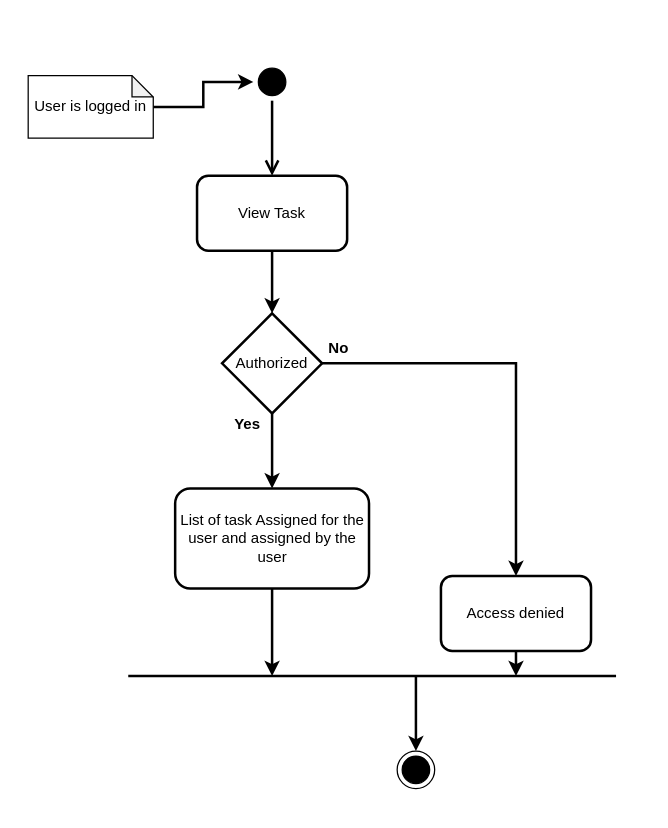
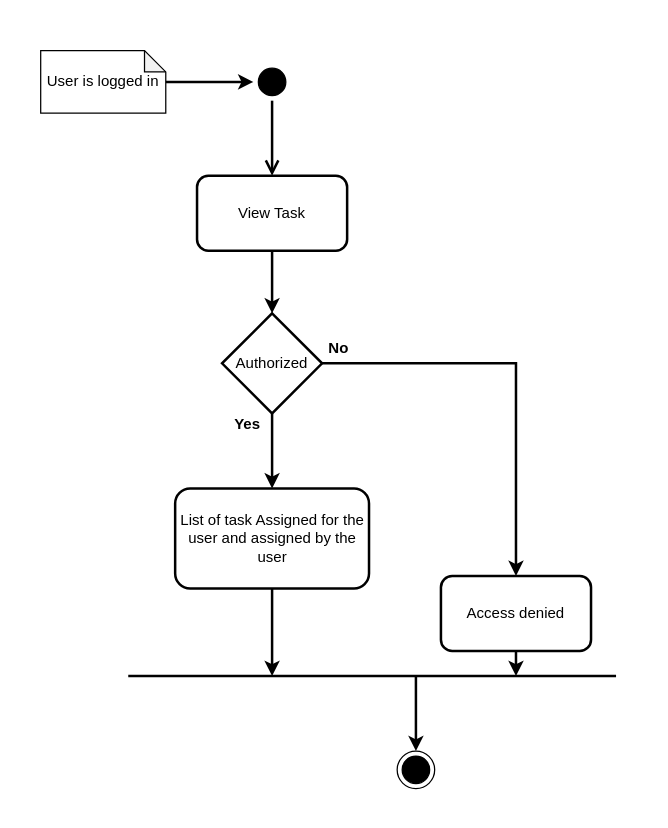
(91, 107) -> (103, 82)
